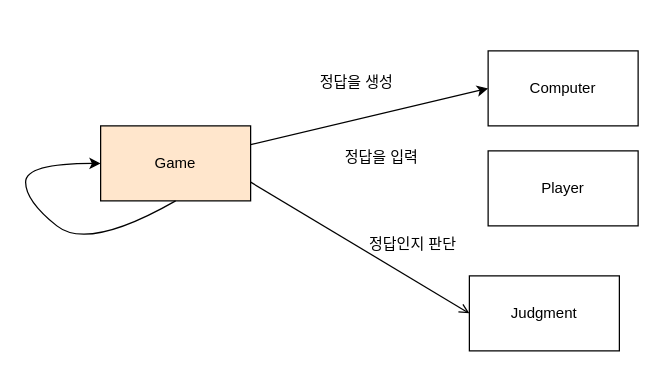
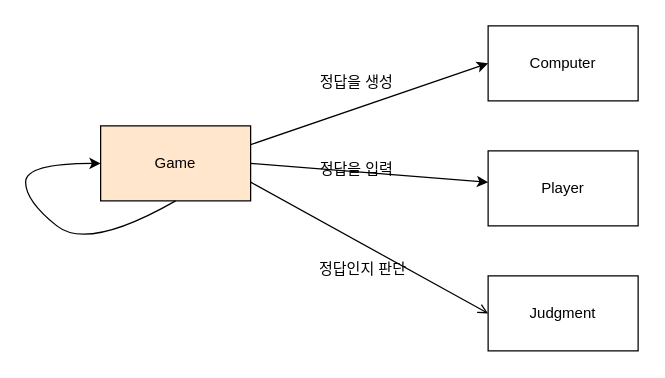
(563, 88) -> (563, 63)
(382, 157) -> (357, 169)
none -> (365, 172)
(413, 244) -> (363, 269)
(544, 313) -> (563, 313)
